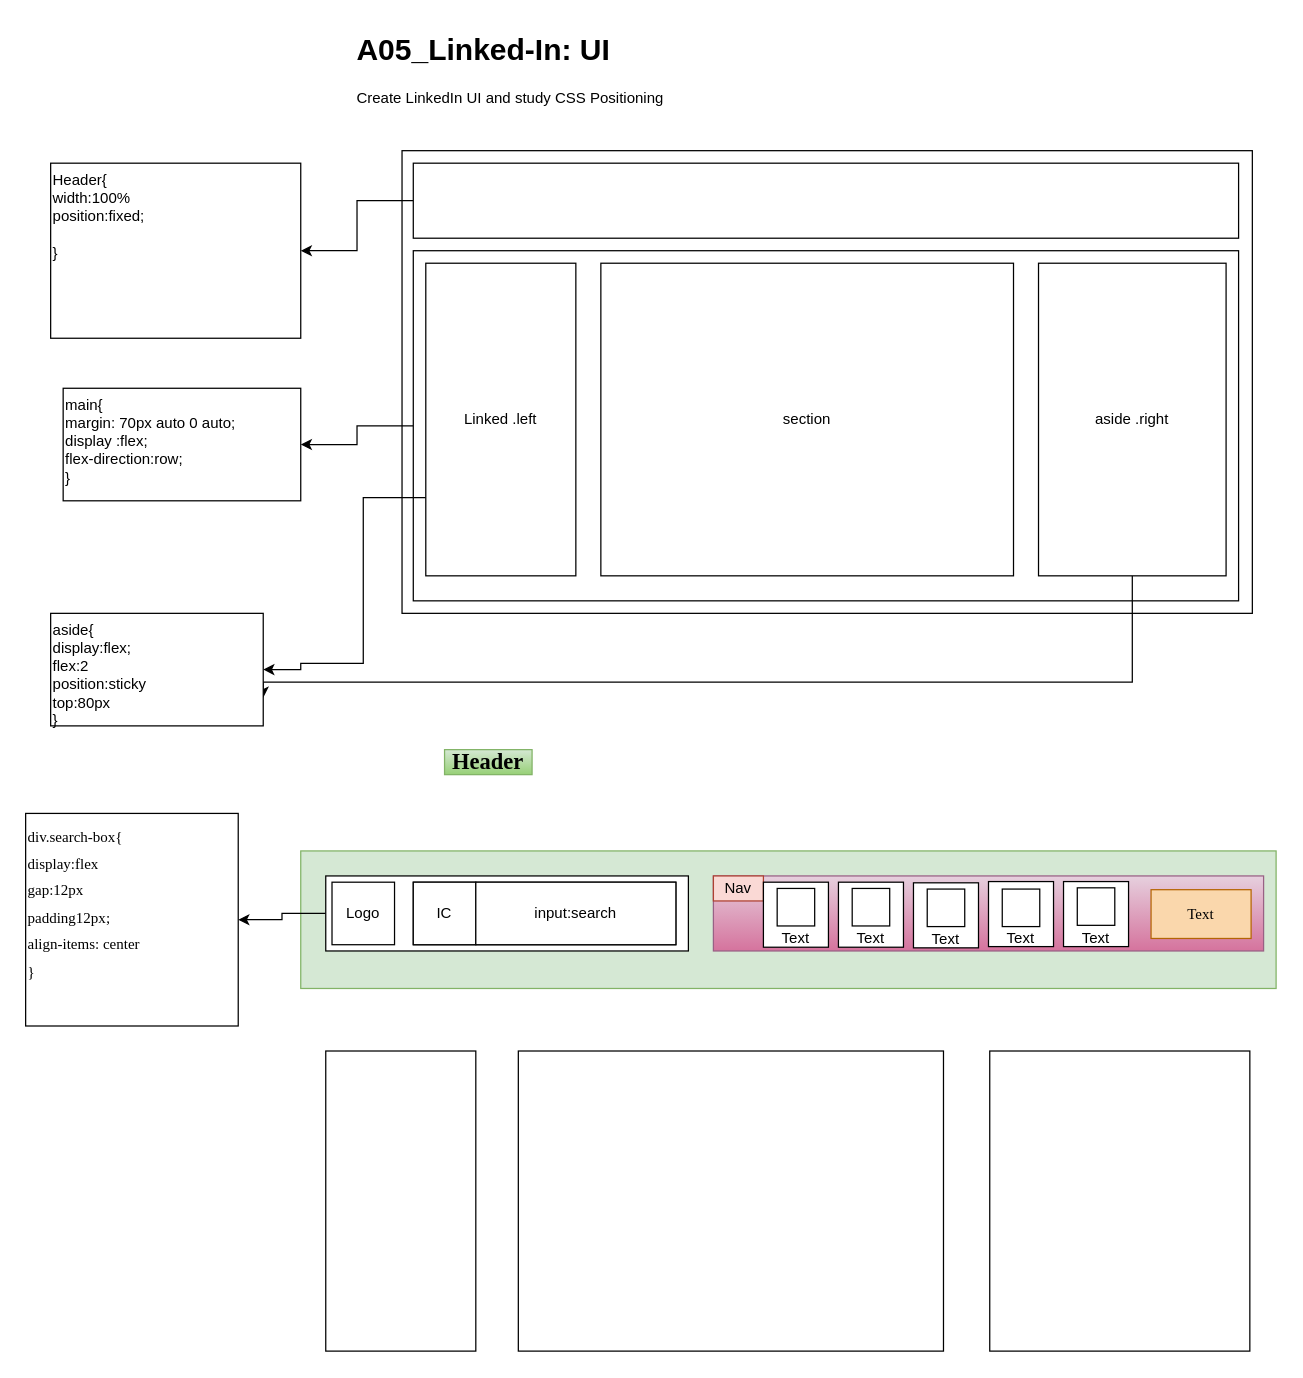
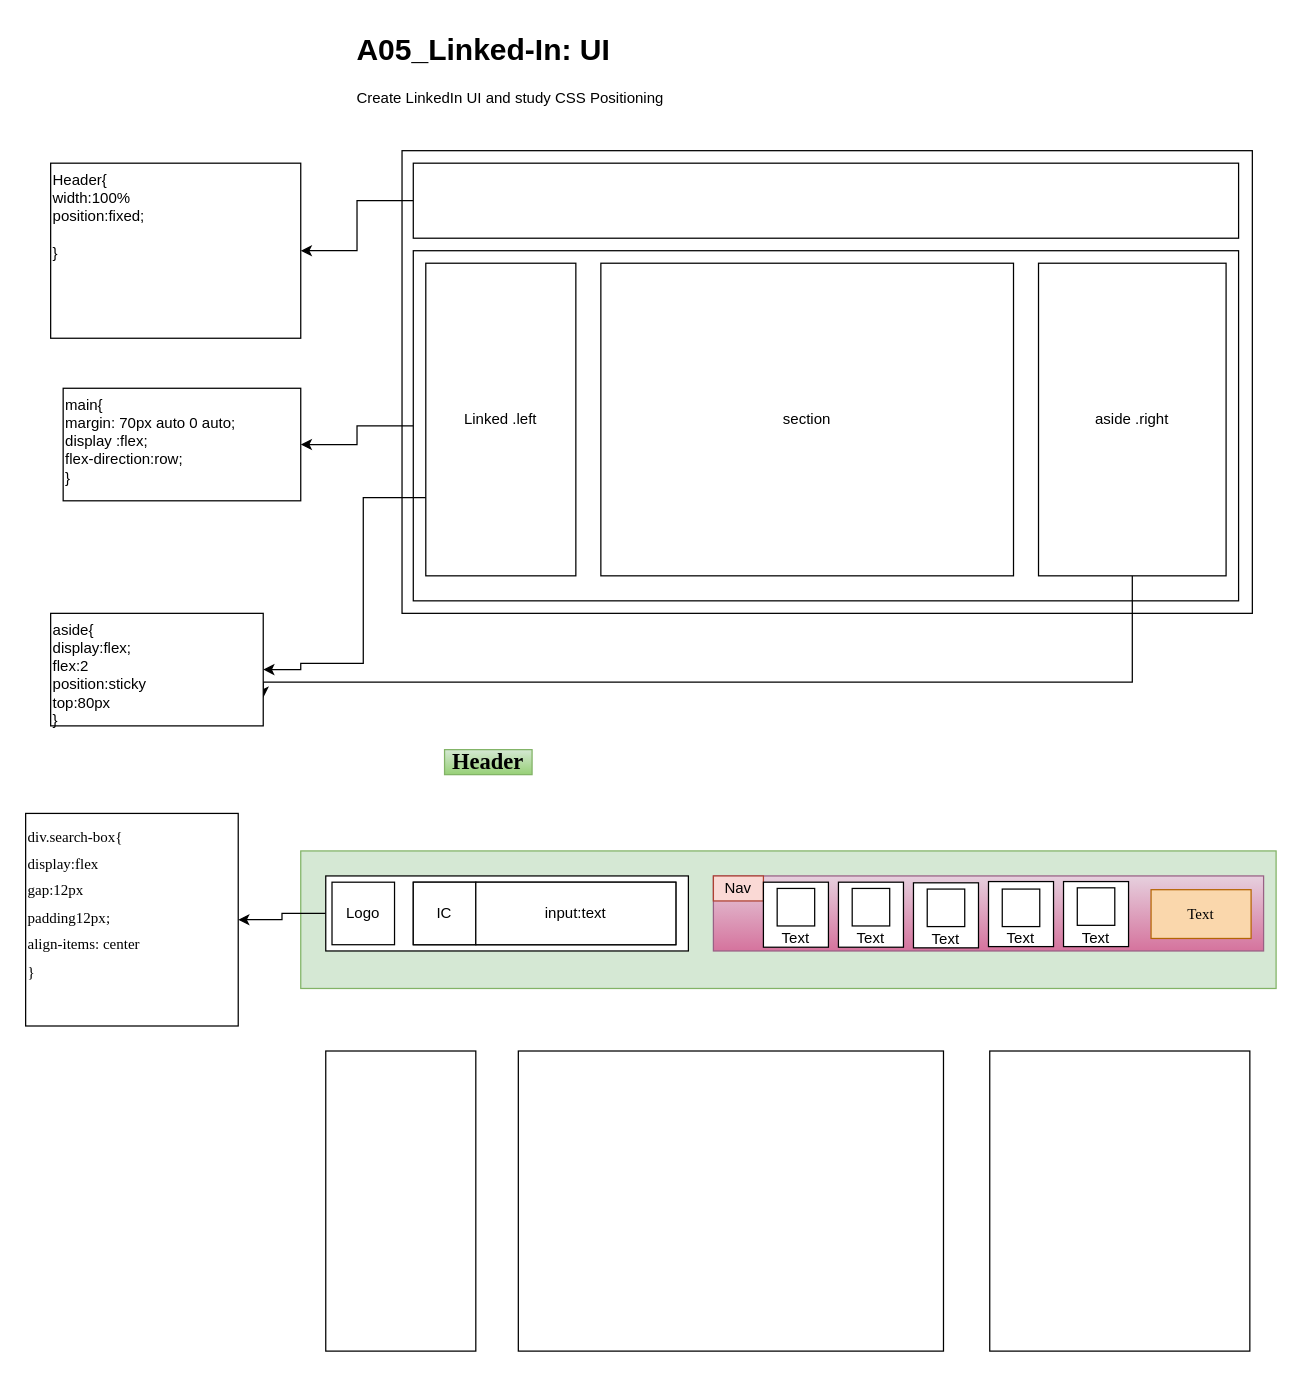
(576, 913) -> (576, 913)
